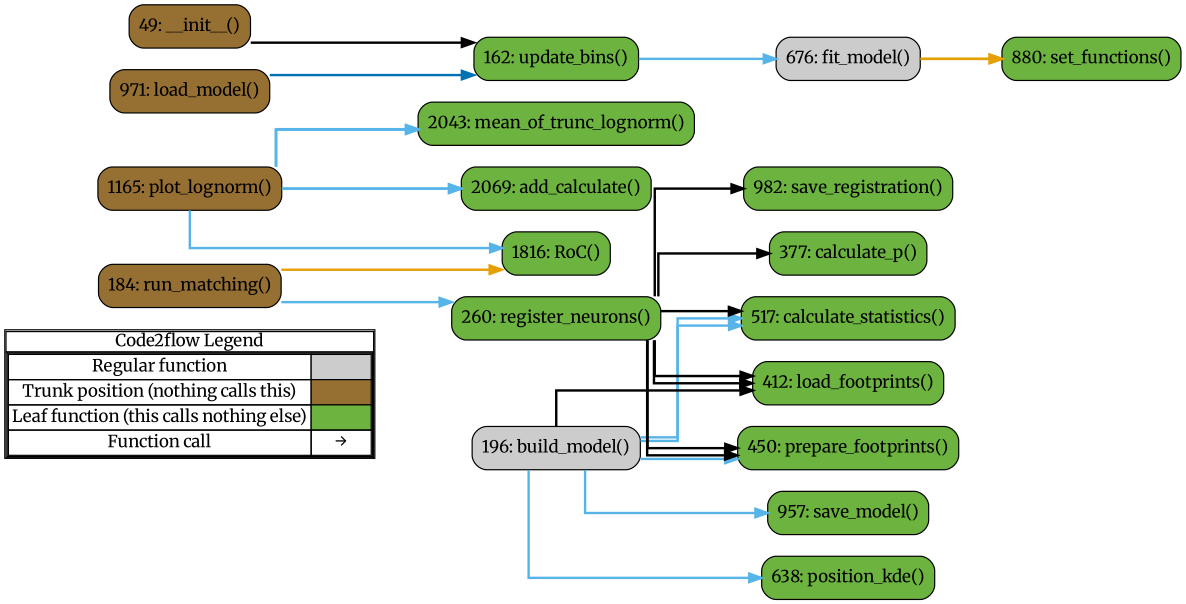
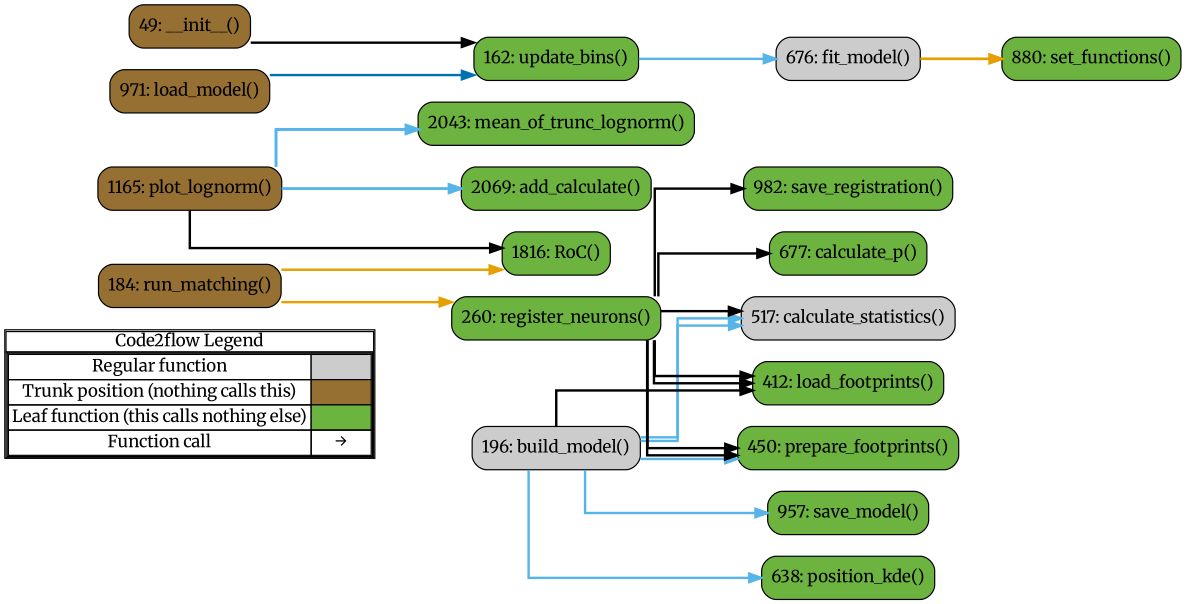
(321, 248) -> (321, 248)
(848, 253) -> (848, 253)
(360, 302) -> (360, 302)
(848, 318) -> (848, 318)
